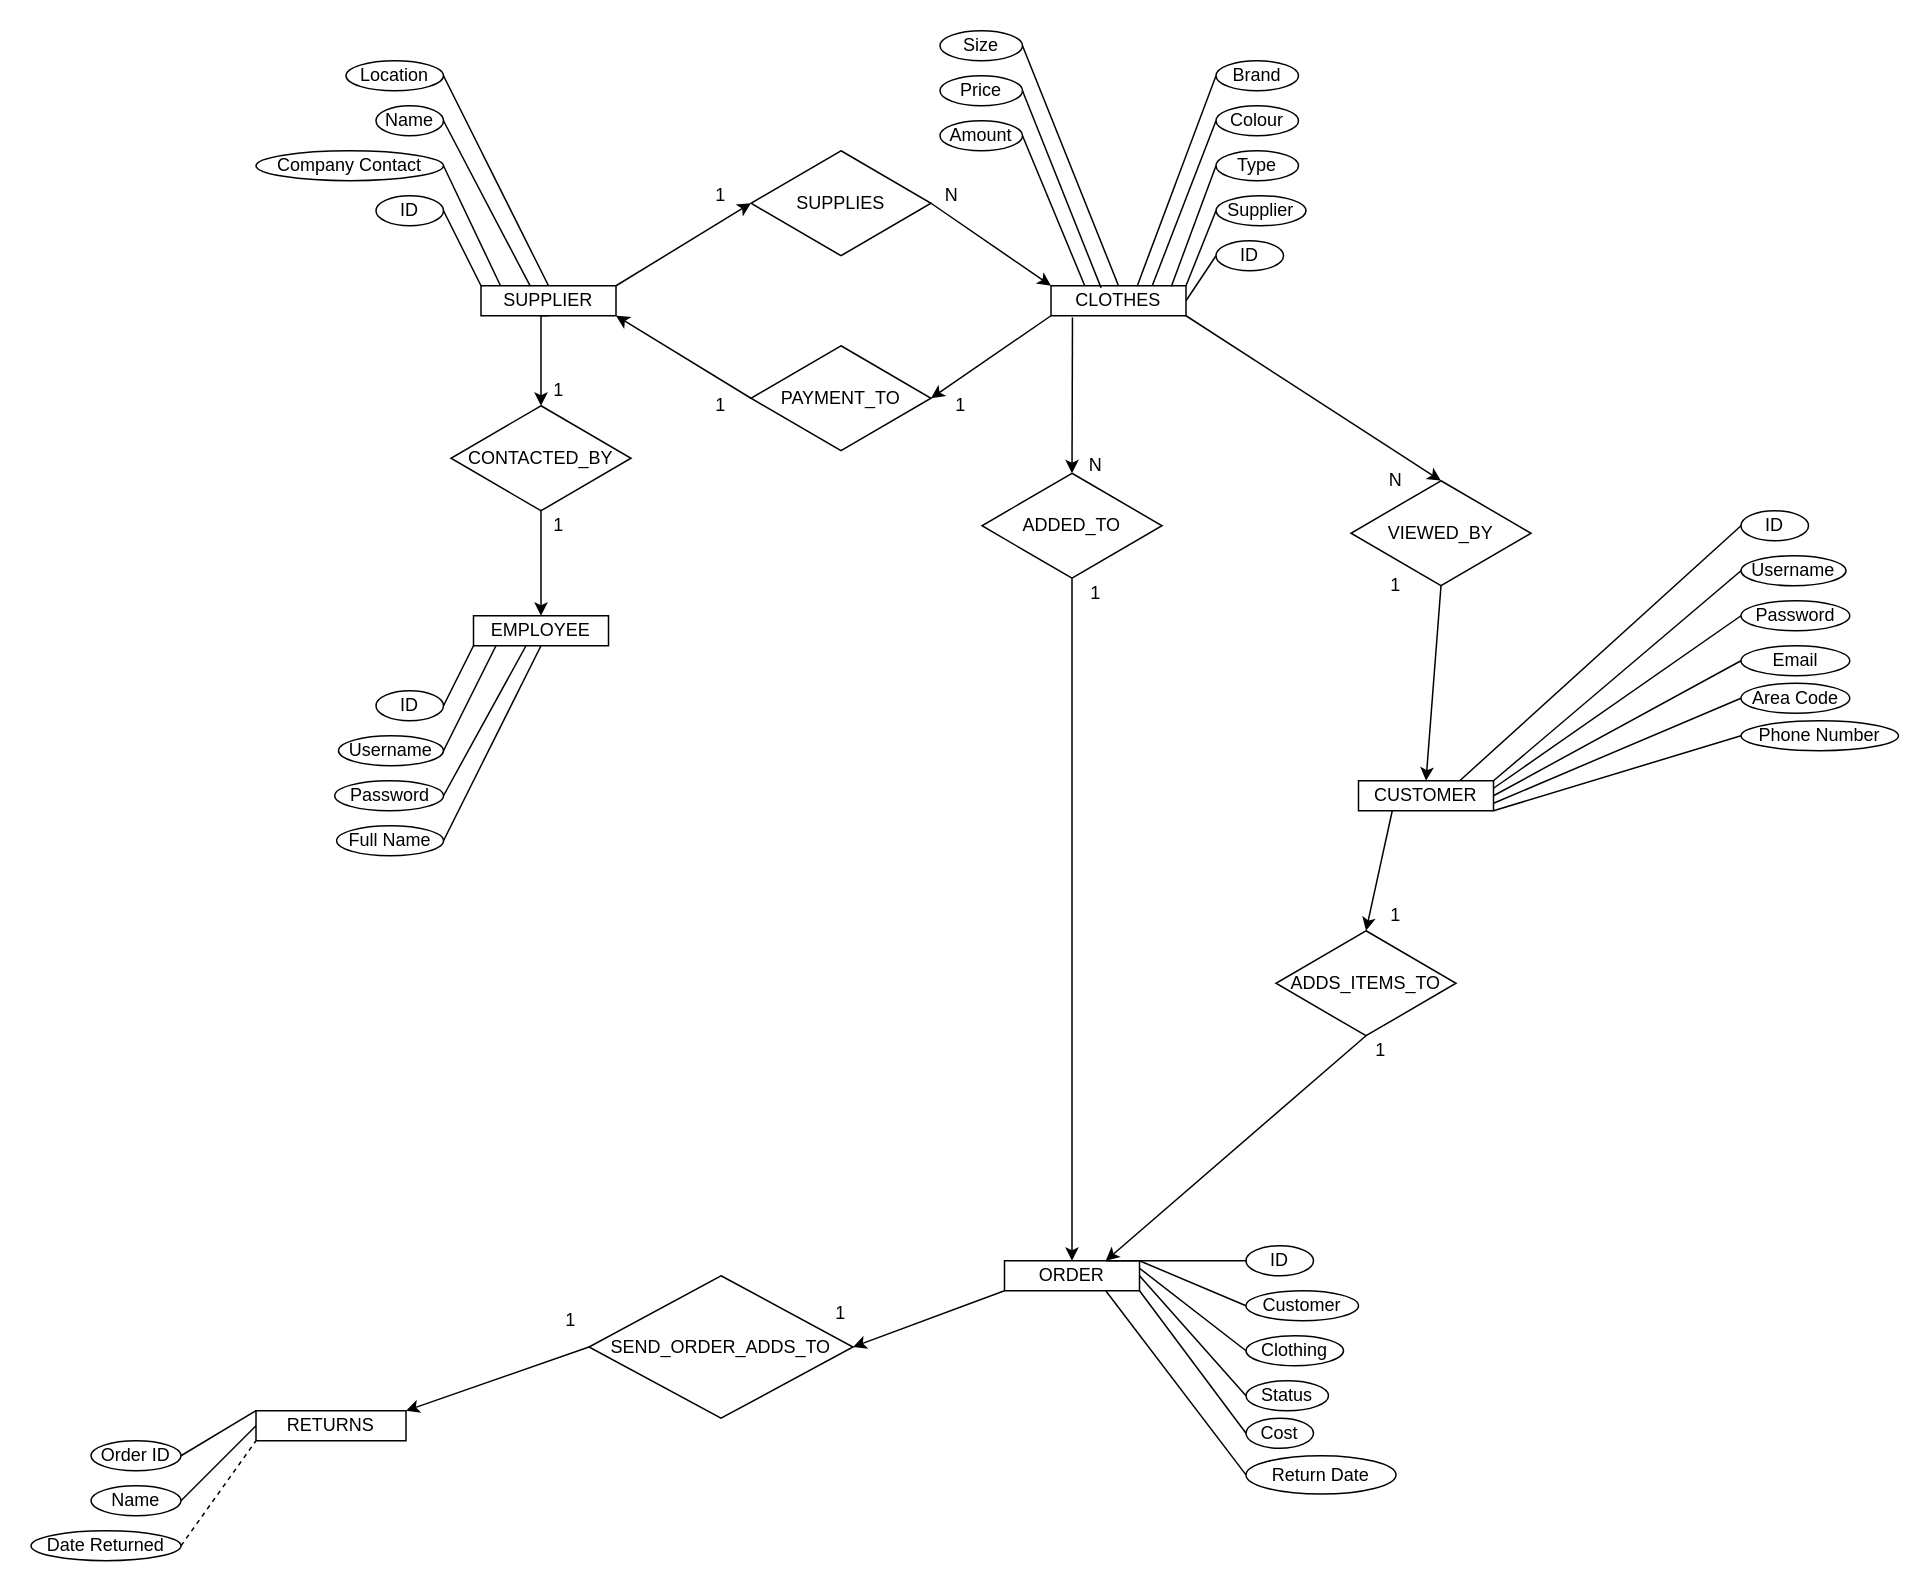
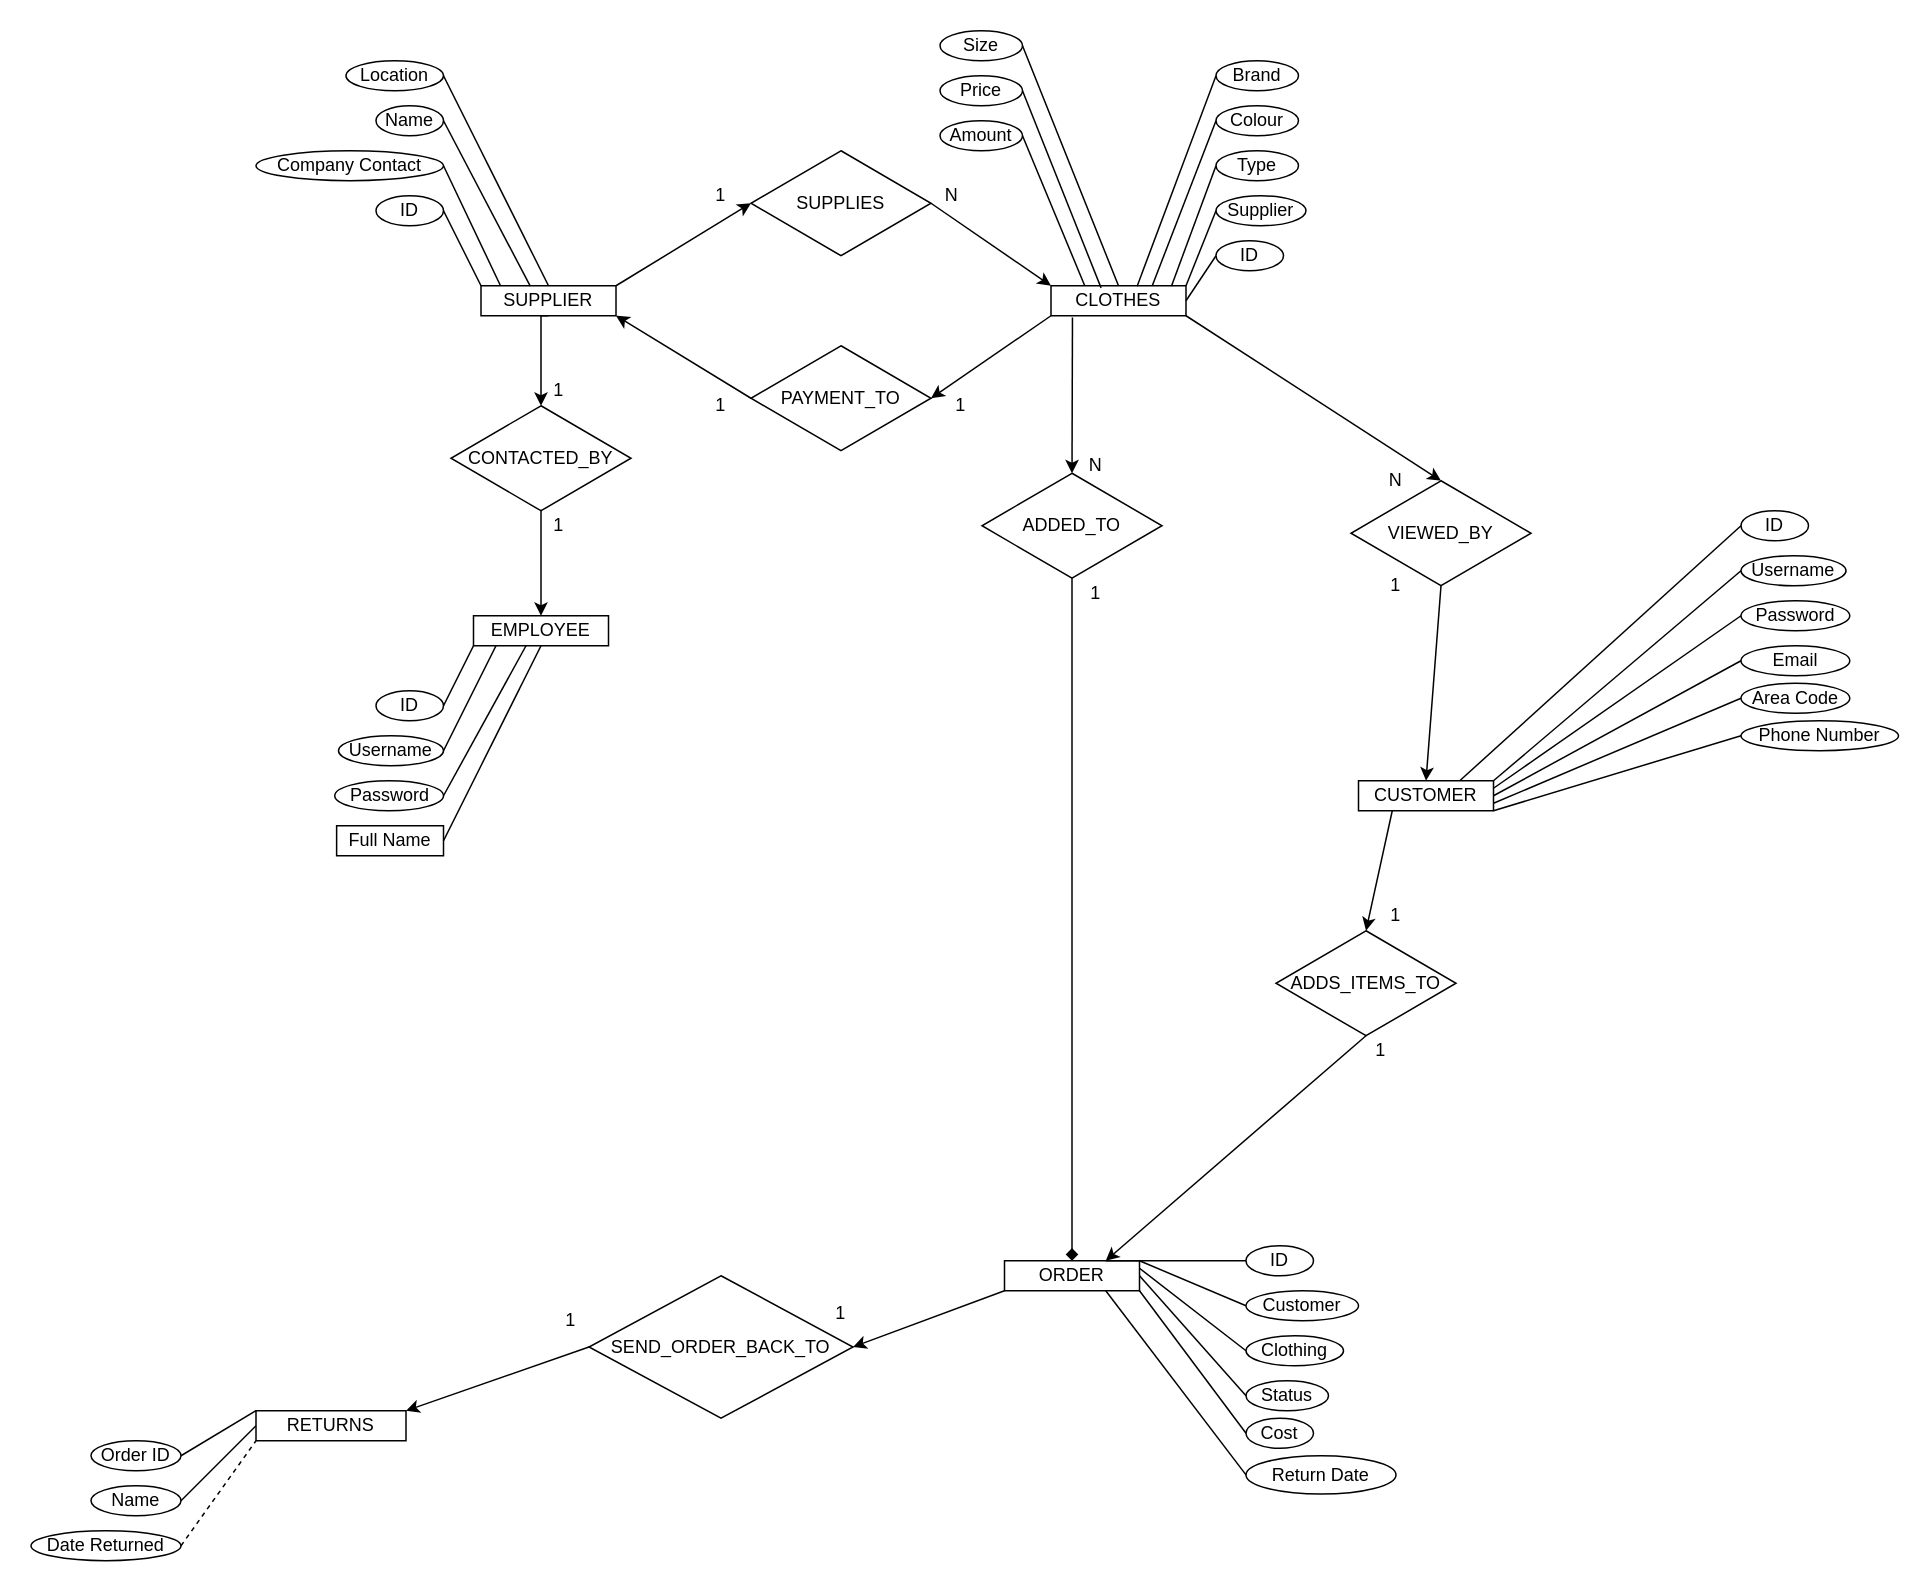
(390, 841) -> (390, 841)
(1072, 1249) -> (1072, 1248)
(721, 1348) -> (721, 1348)
